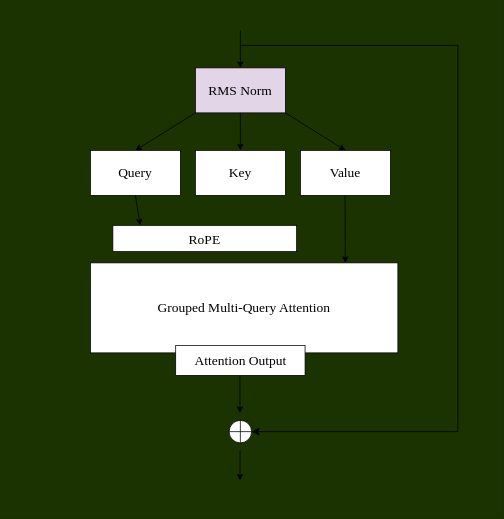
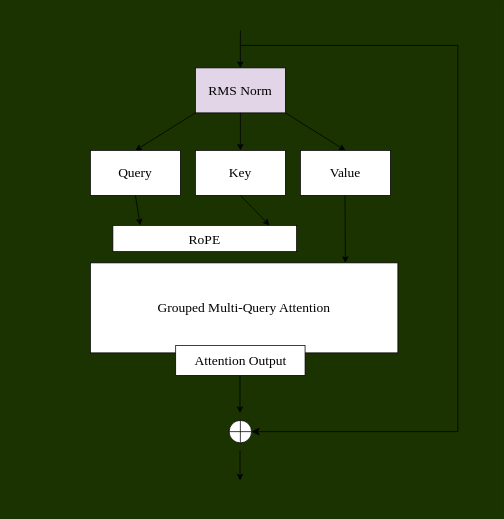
none -> (246, 201)
